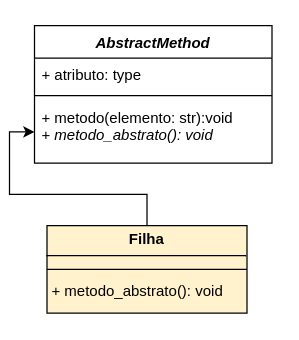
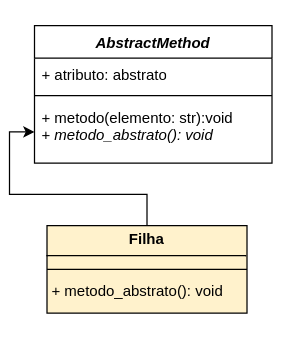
(101, 76) -> (118, 76)
